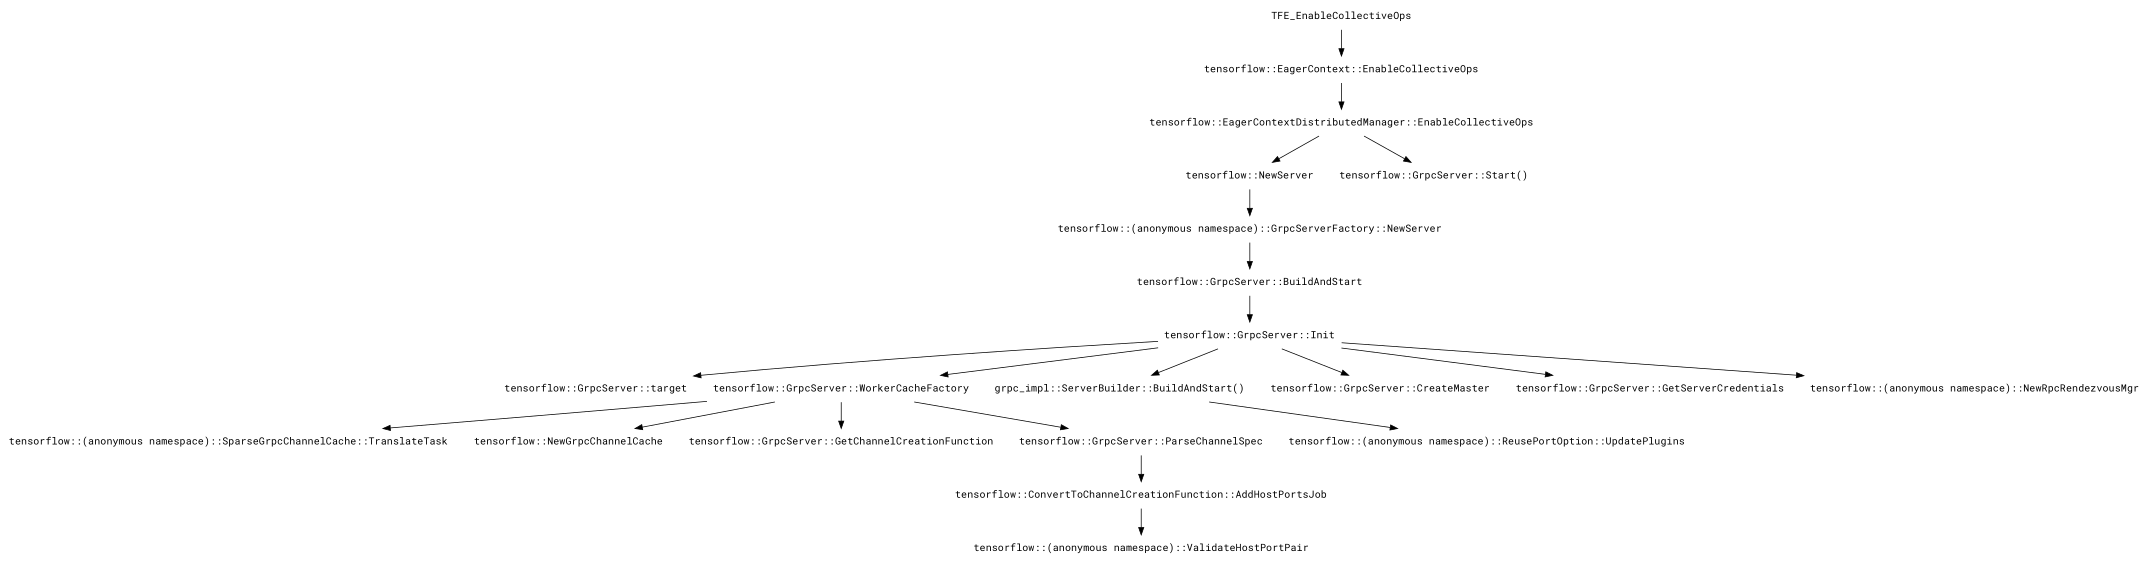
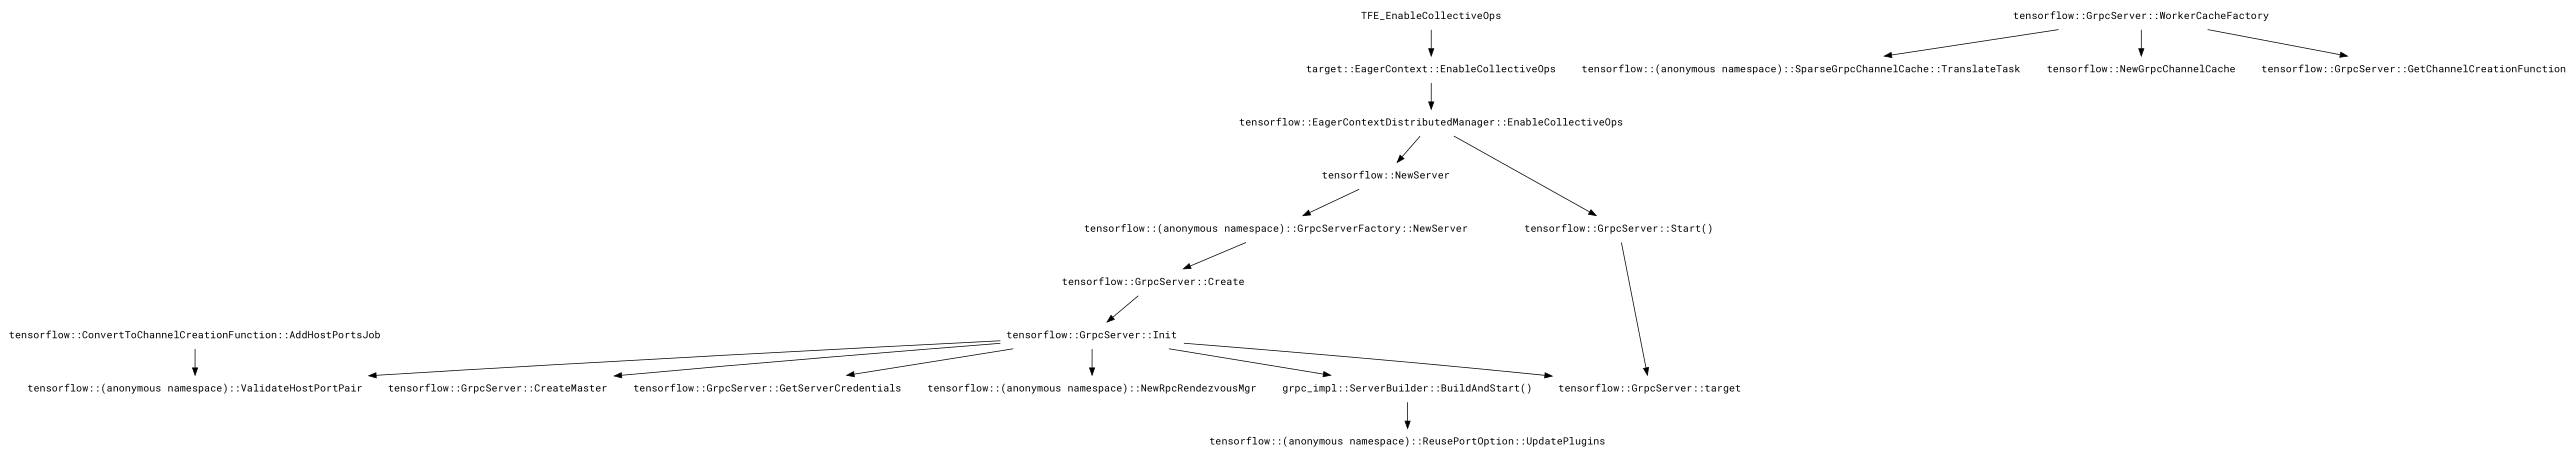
(1341, 69) -> (1431, 69)
(1250, 282) -> (1153, 282)
none -> (1634, 305)
(1053, 361) -> (688, 357)
(1141, 442) -> none
